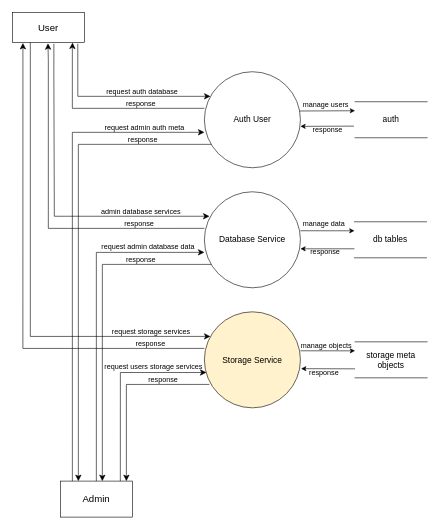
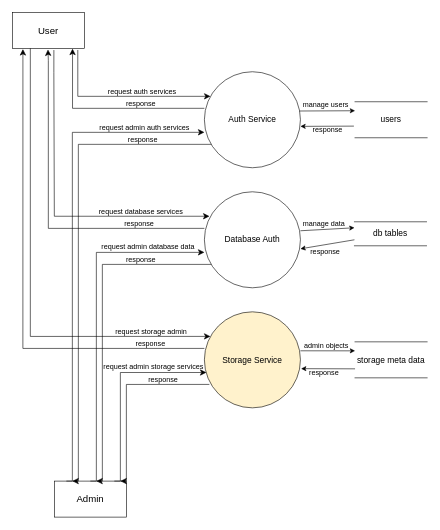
(48, 27) -> (48, 30)
(142, 92) -> (142, 92)
(252, 120) -> (252, 120)
(391, 120) -> (391, 120)
(145, 128) -> (145, 128)
(141, 212) -> (141, 212)
(252, 240) -> (252, 240)
(390, 240) -> (390, 234)
(151, 332) -> (151, 332)
(326, 346) -> (326, 346)
(391, 360) -> (391, 360)
(154, 367) -> (154, 367)
(96, 499) -> (90, 499)
